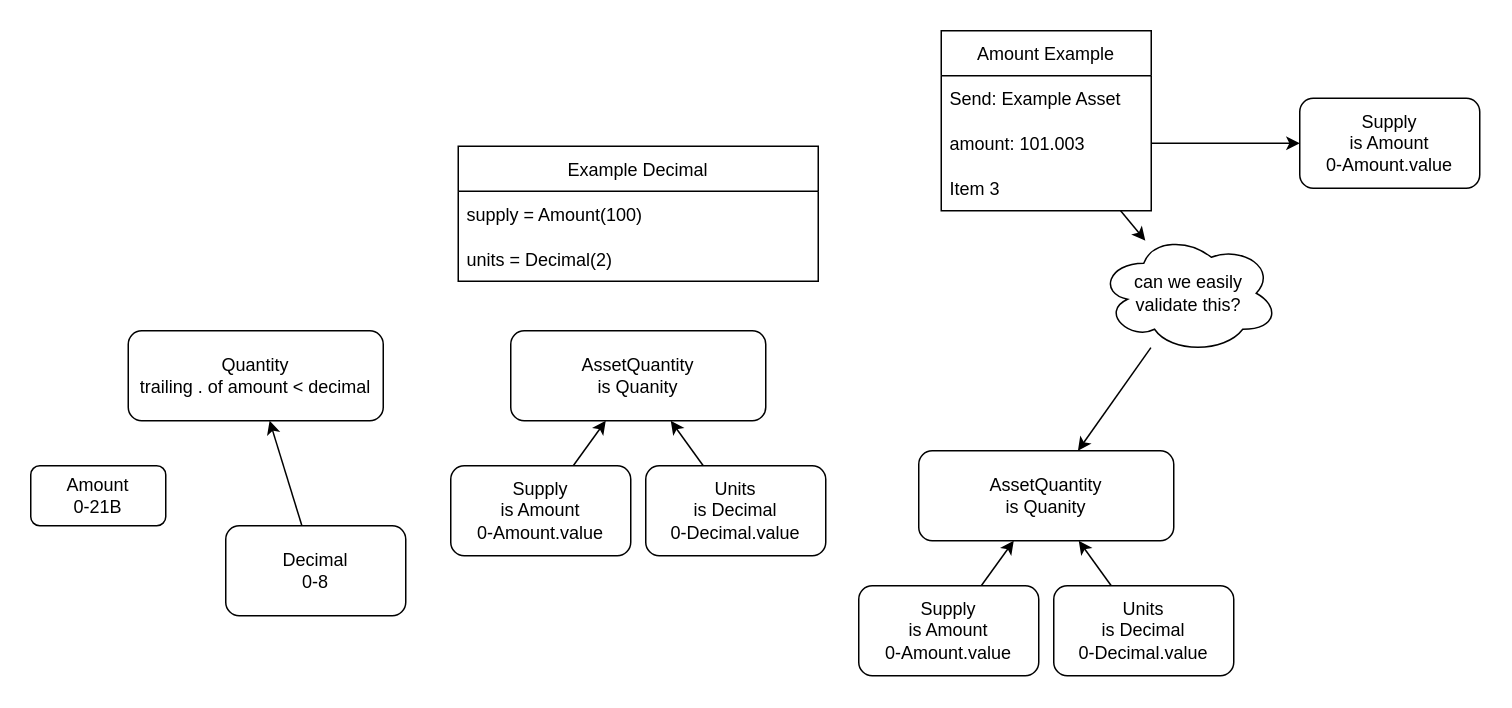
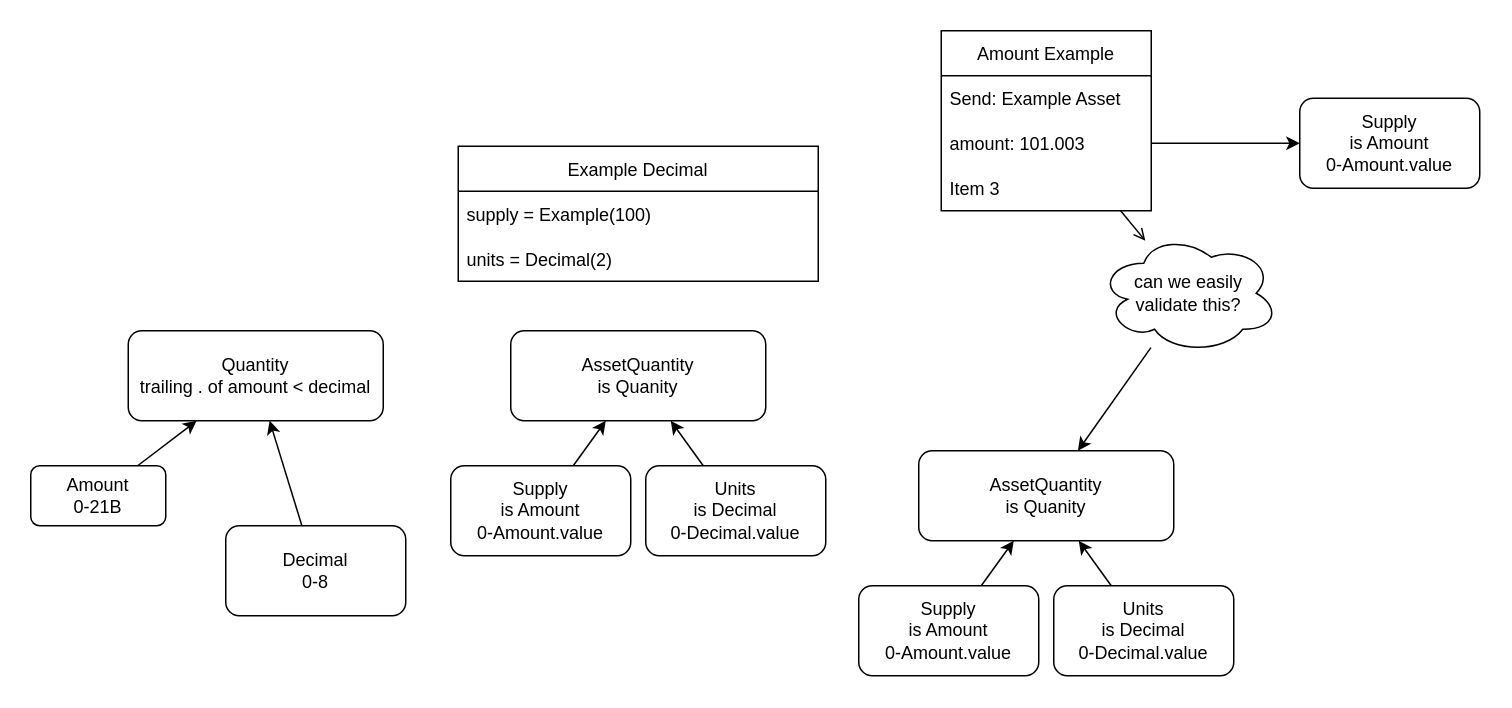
(560, 215) -> (563, 215)
(1138, 232) -> (1139, 233)
none -> (163, 446)
